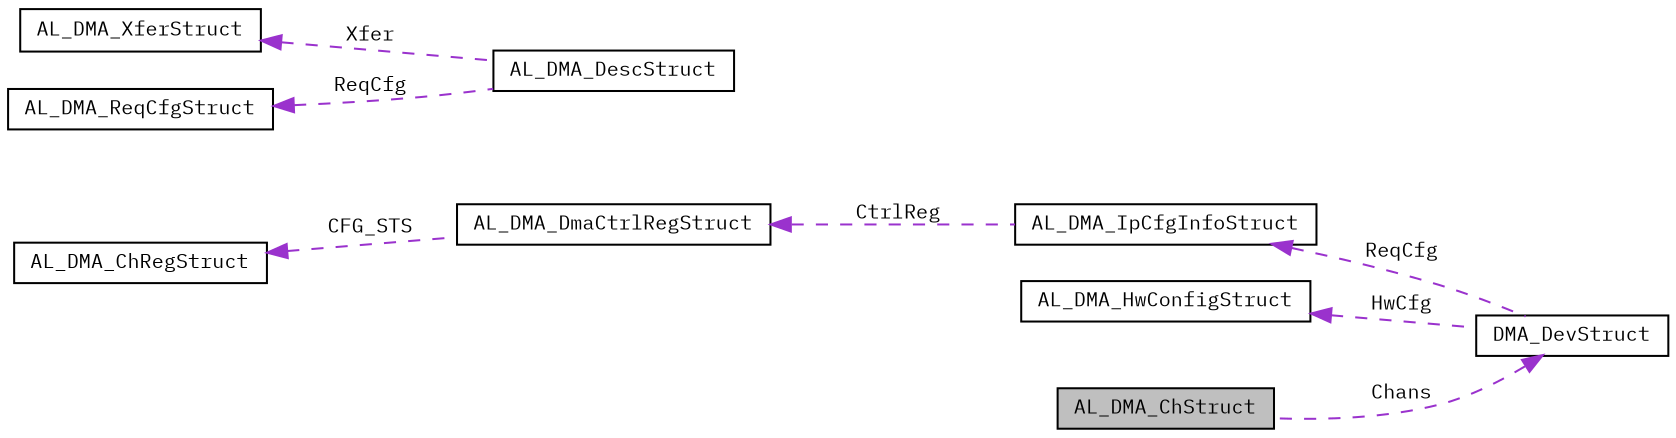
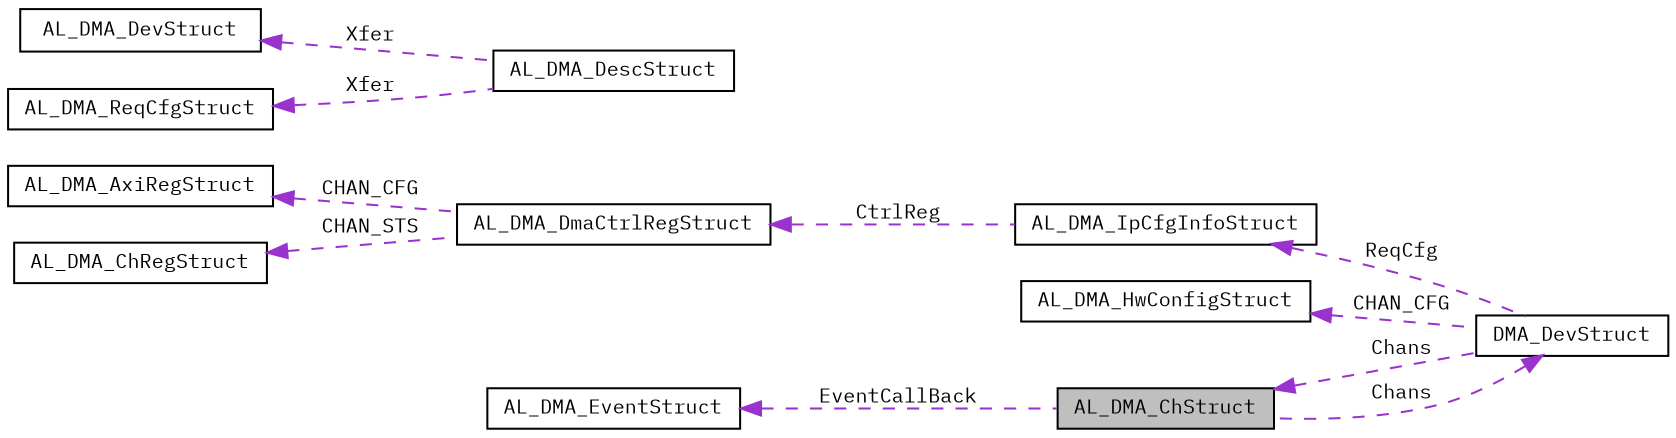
(141, 30) -> (141, 30)
(365, 86) -> (365, 86)
none -> (141, 186)
(365, 228) -> (365, 228)
(1396, 304) -> (1396, 304)
none -> (1385, 369)
none -> (614, 408)
